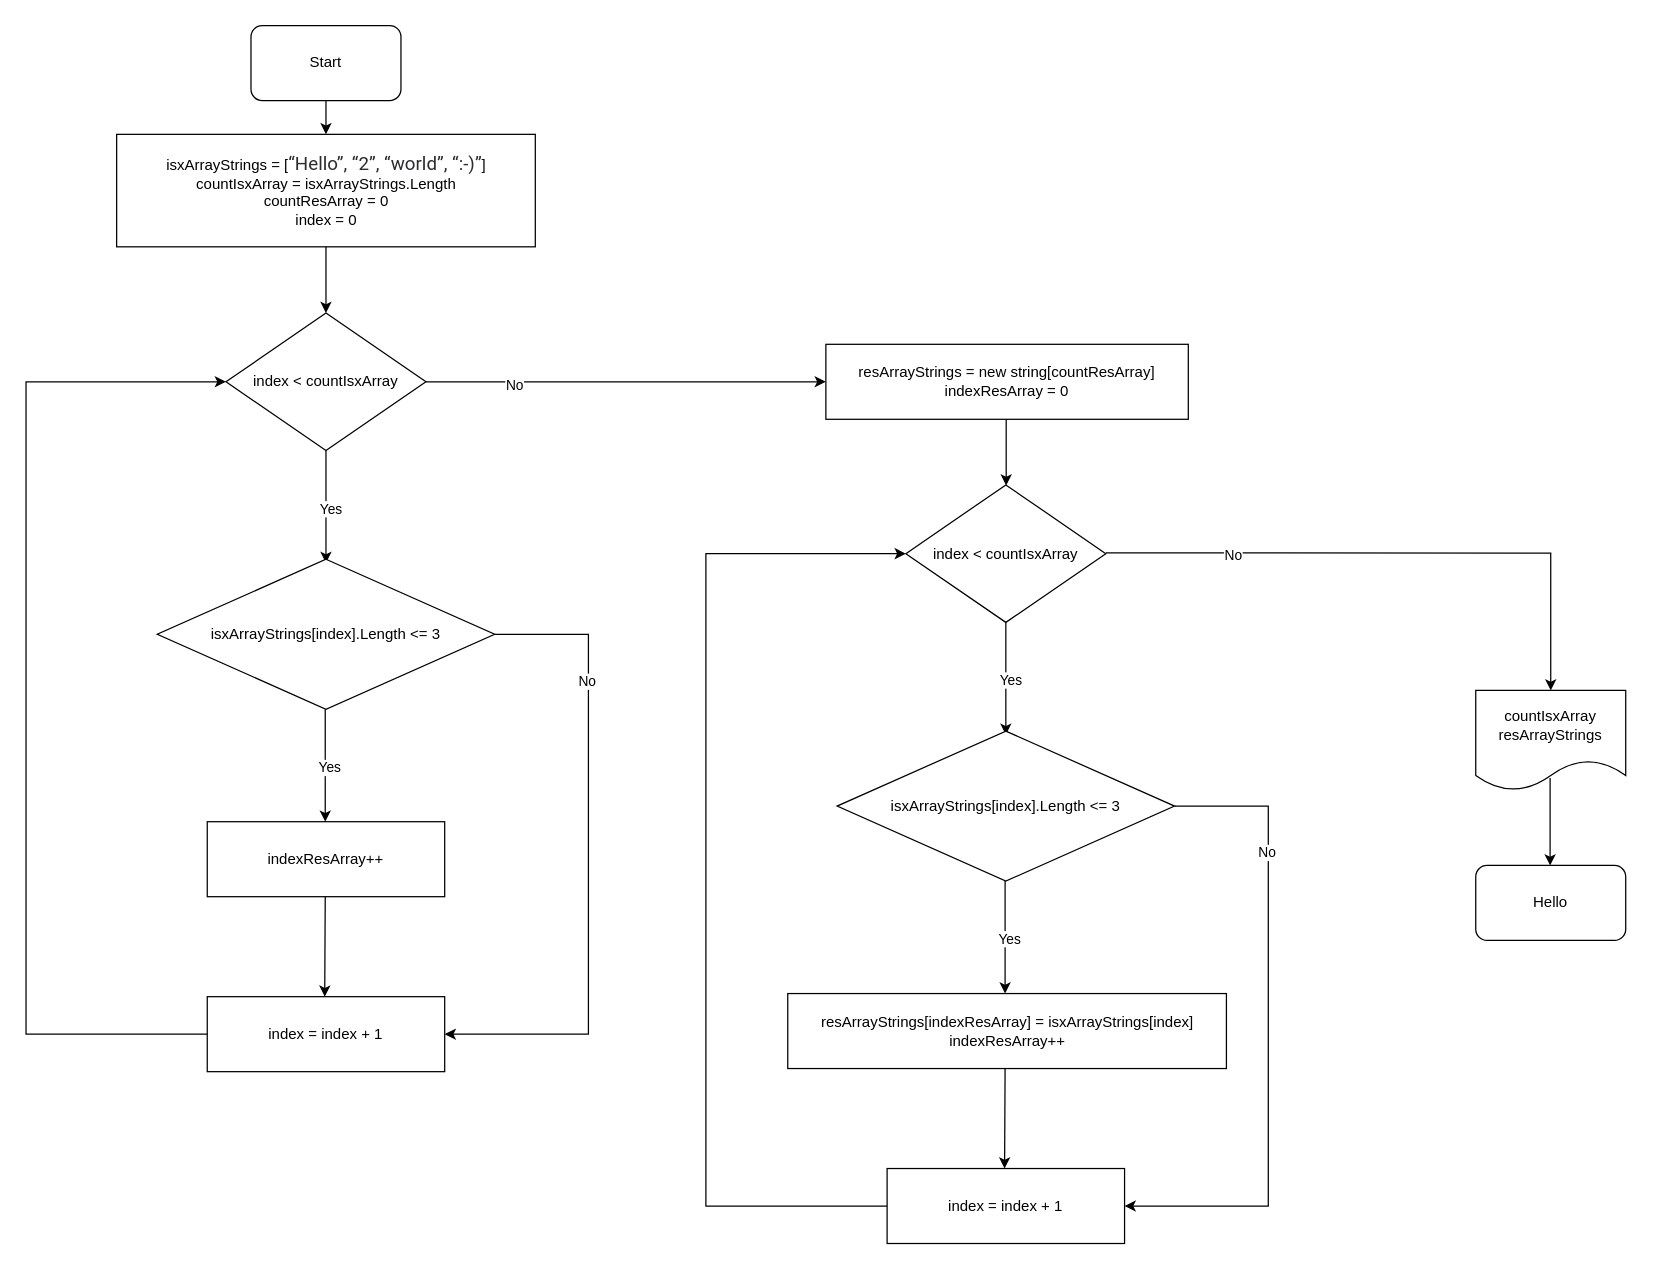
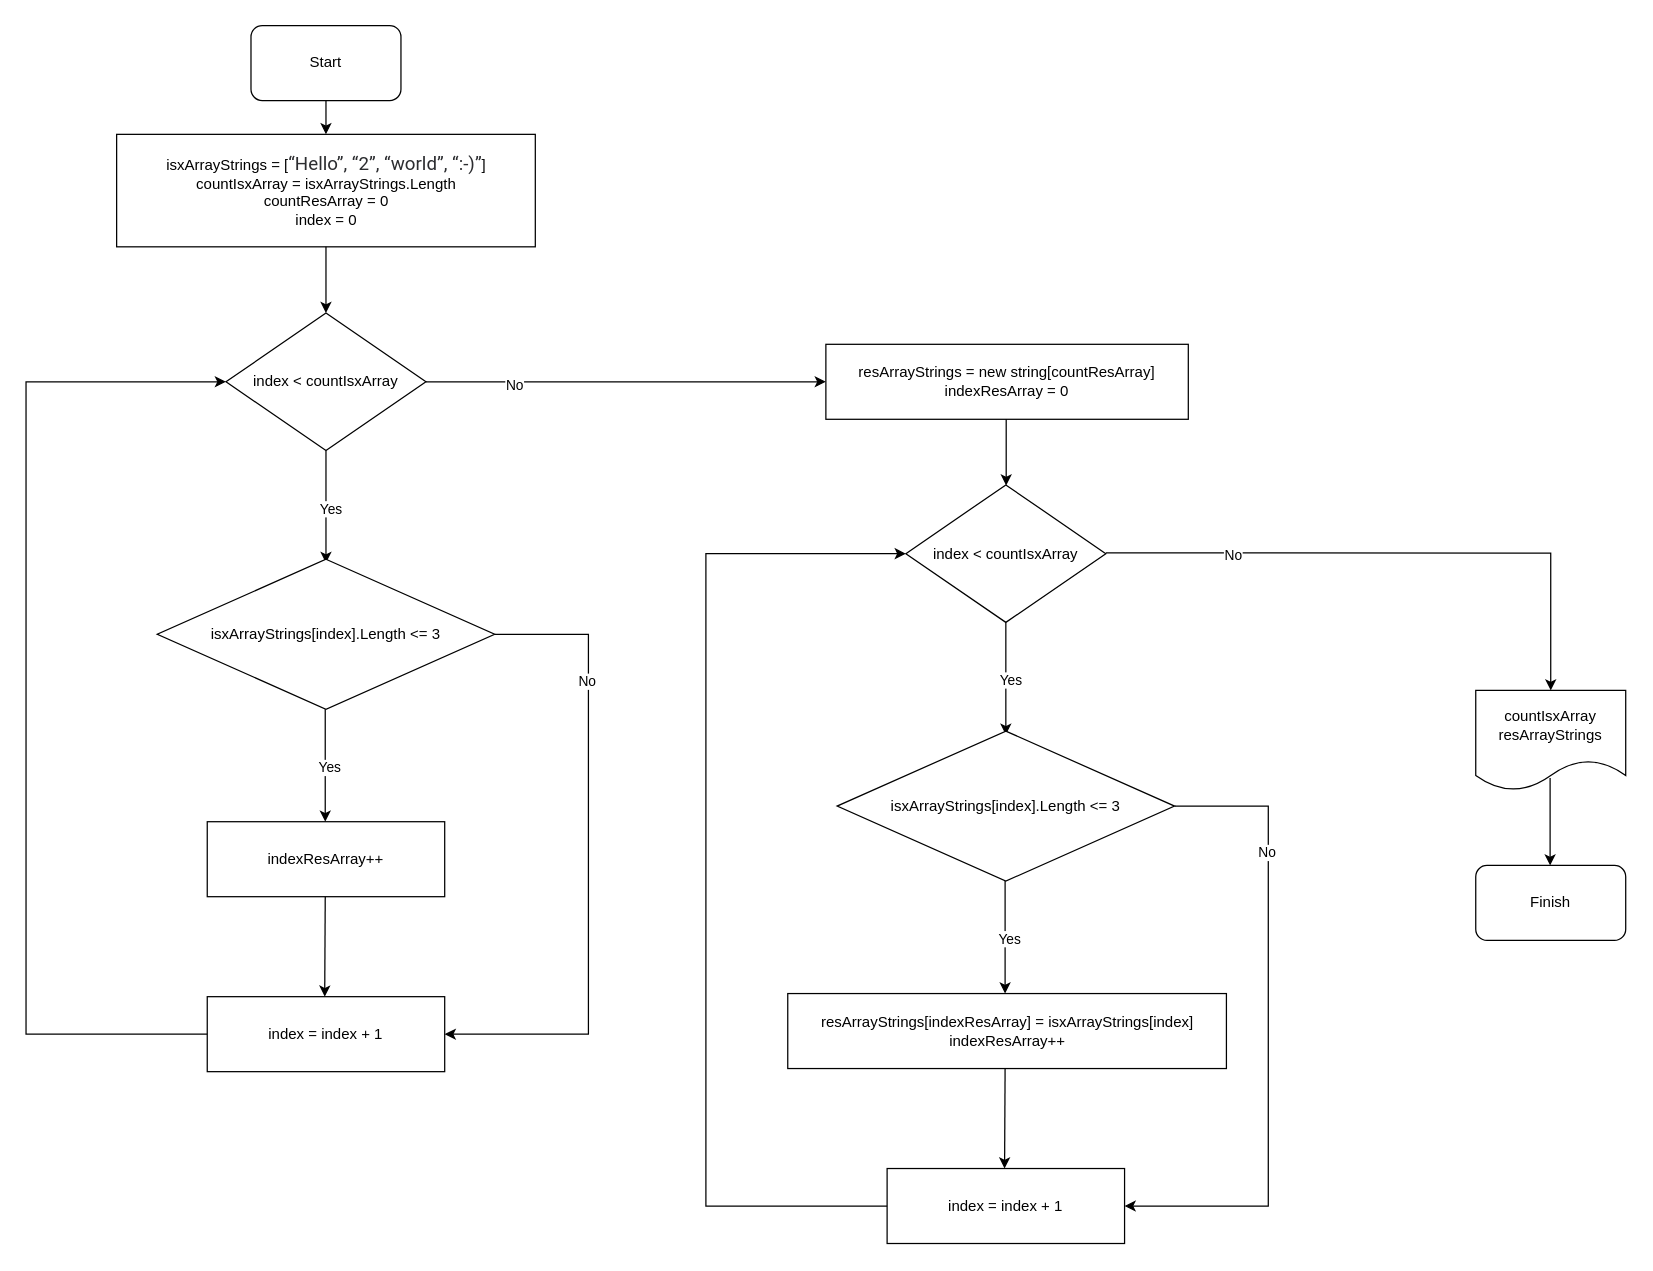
(1551, 903) -> (1551, 903)
